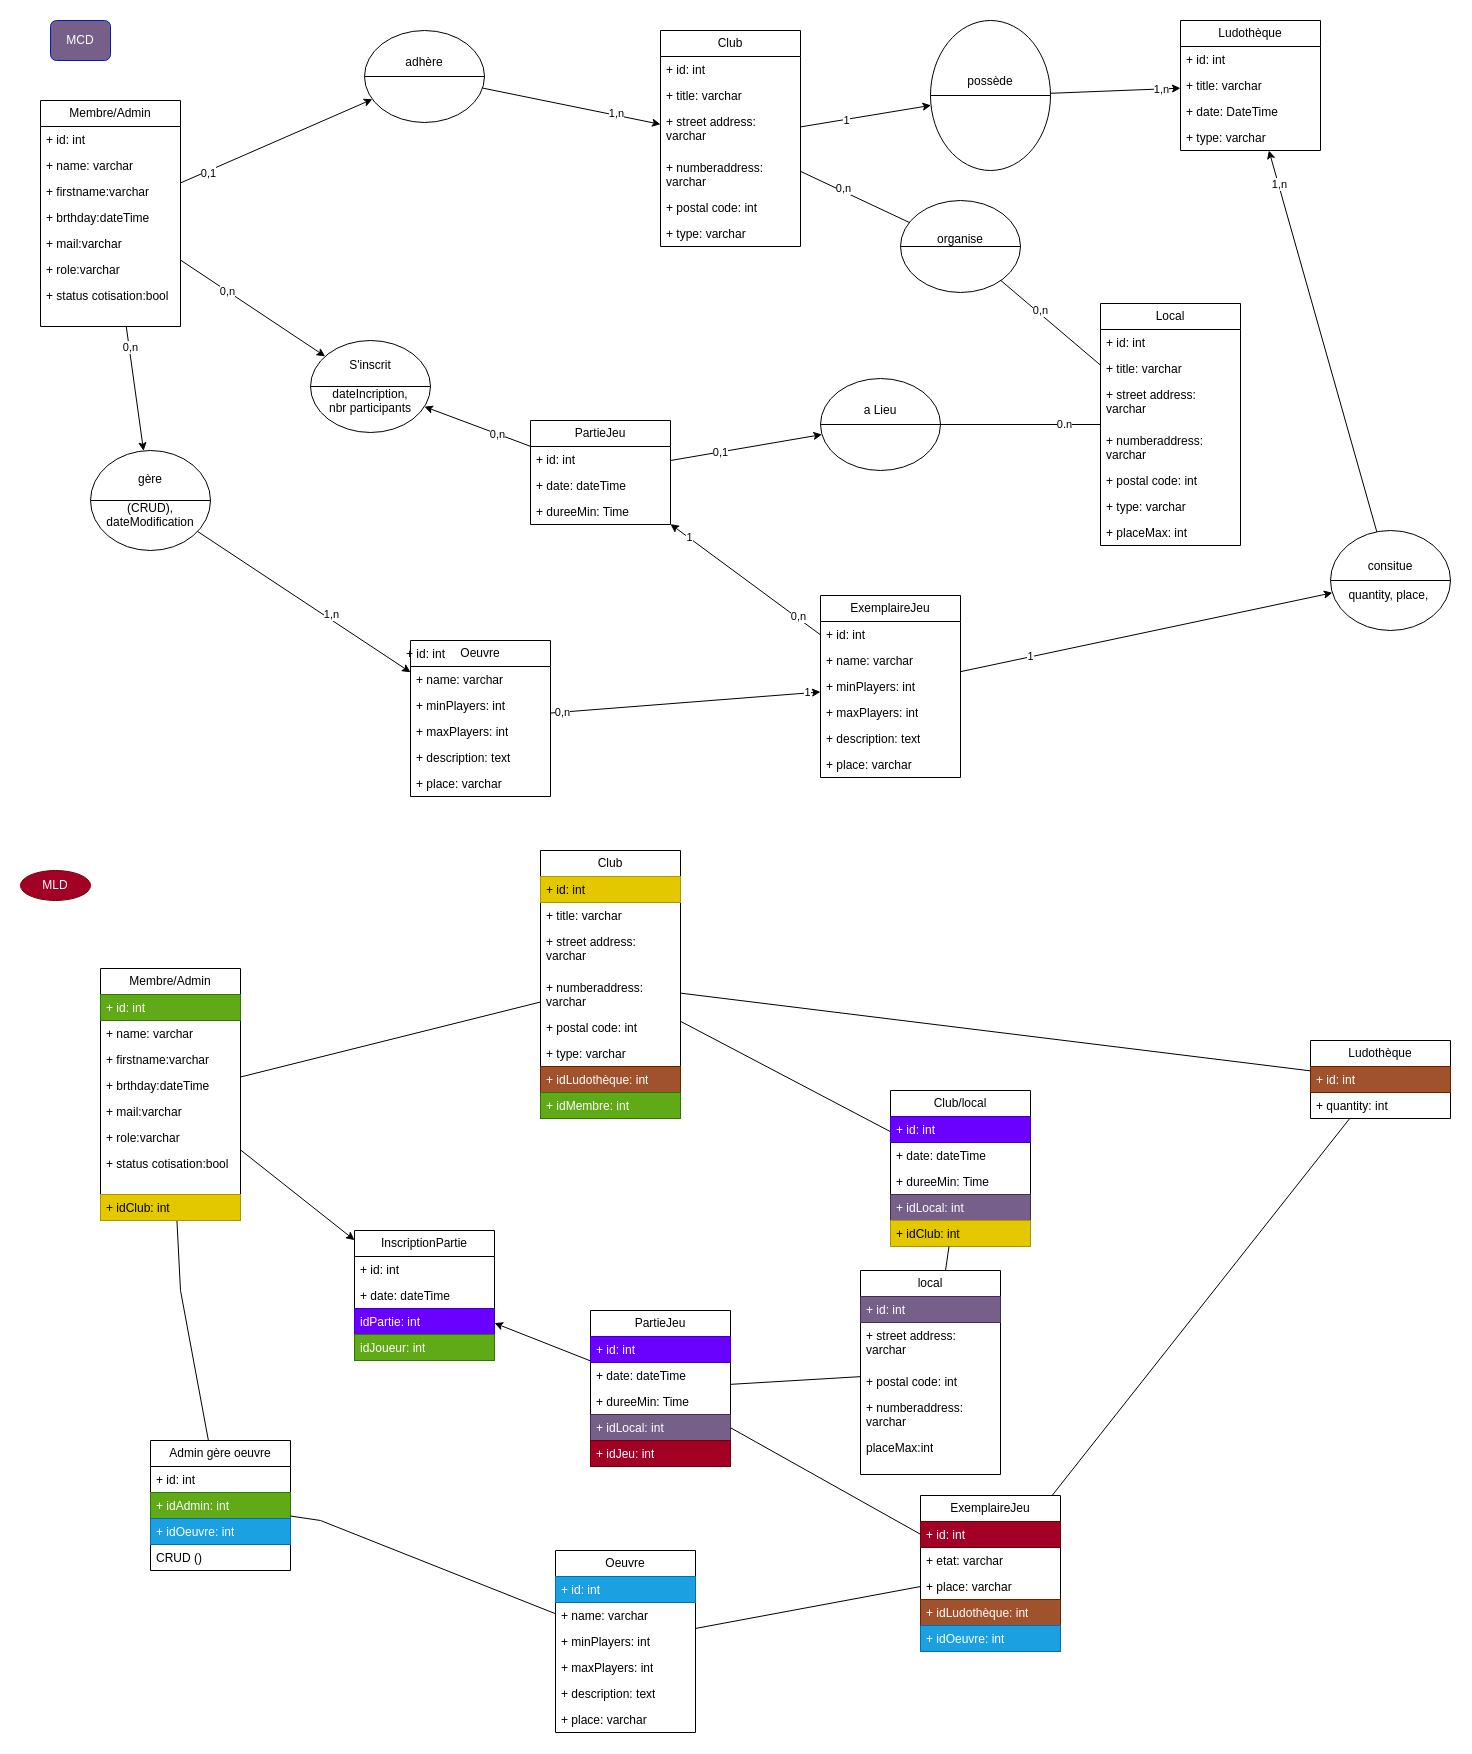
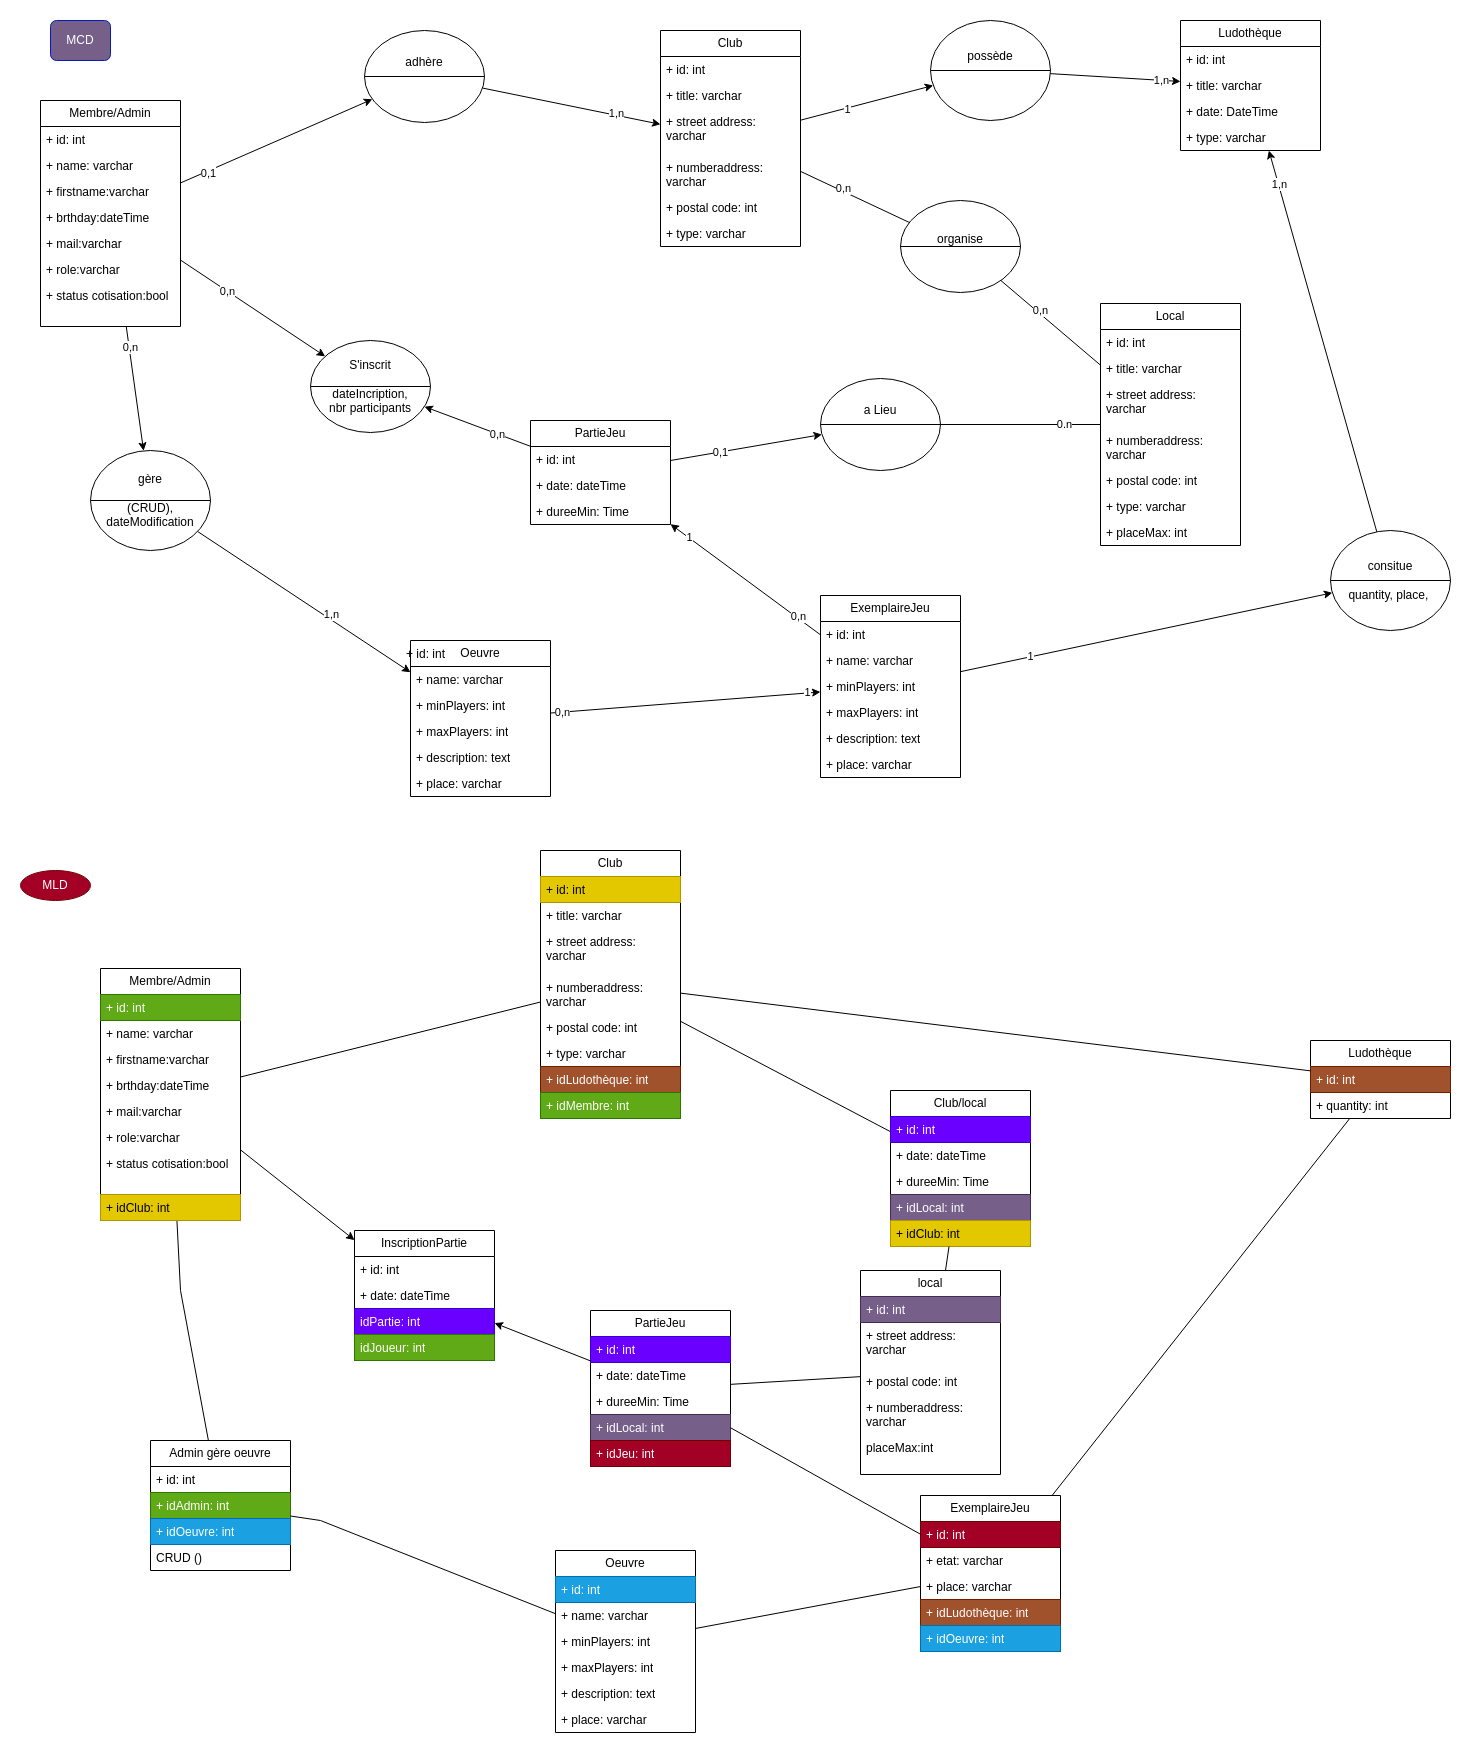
(991, 96) -> (991, 71)
